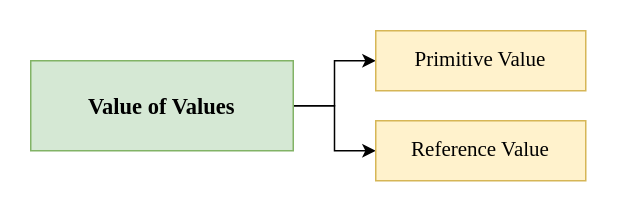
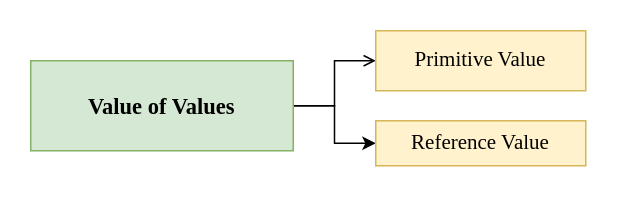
(364, 61) -> (366, 61)
(481, 151) -> (481, 143)
